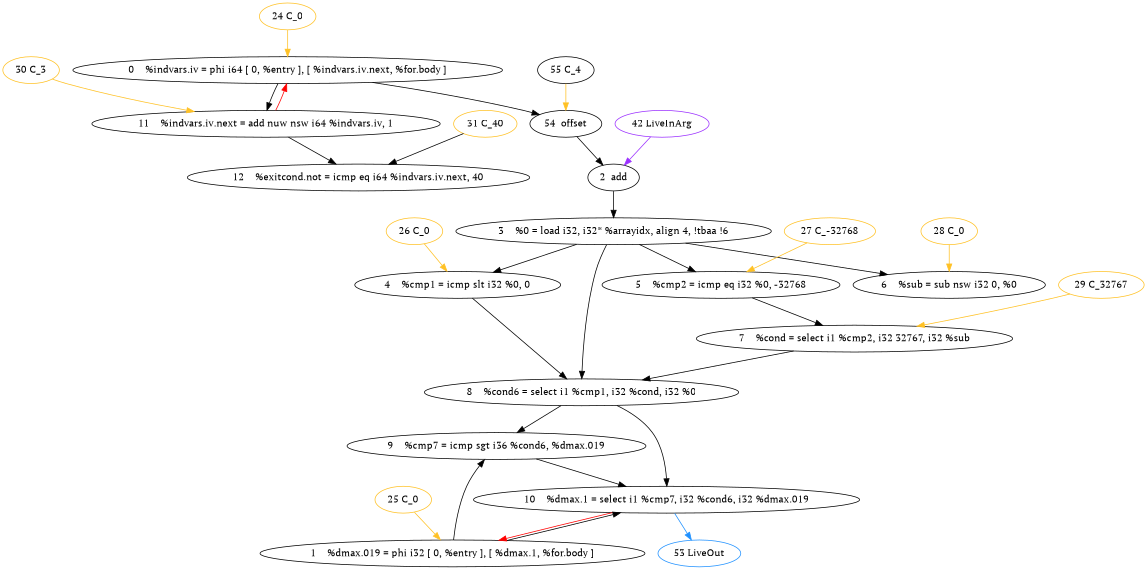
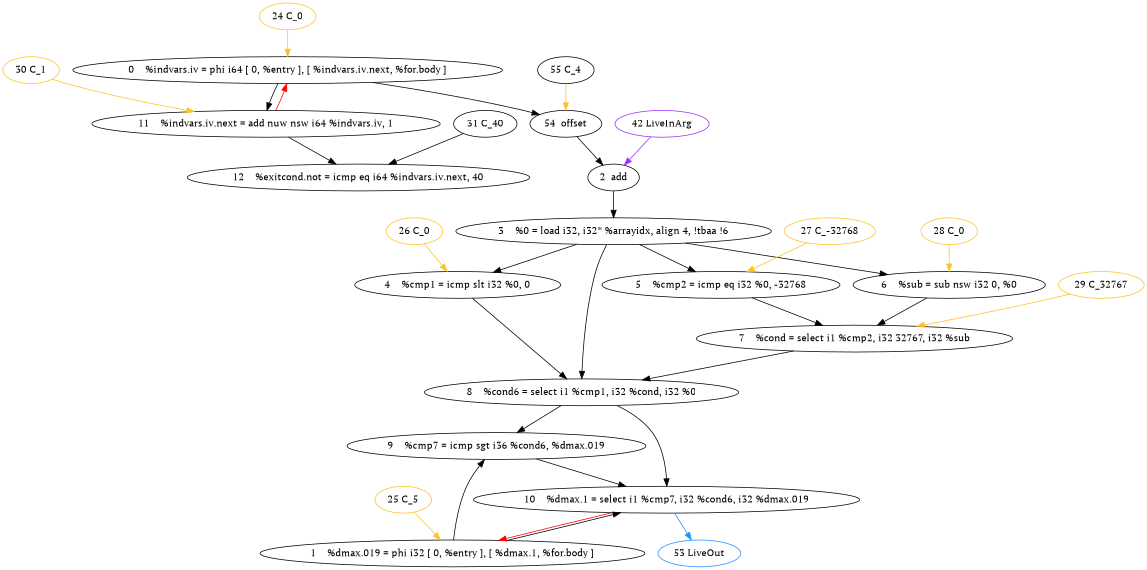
(31, 70) -> (31, 70)
(485, 124) -> (485, 124)
none -> (905, 310)
(403, 500) -> (403, 500)
